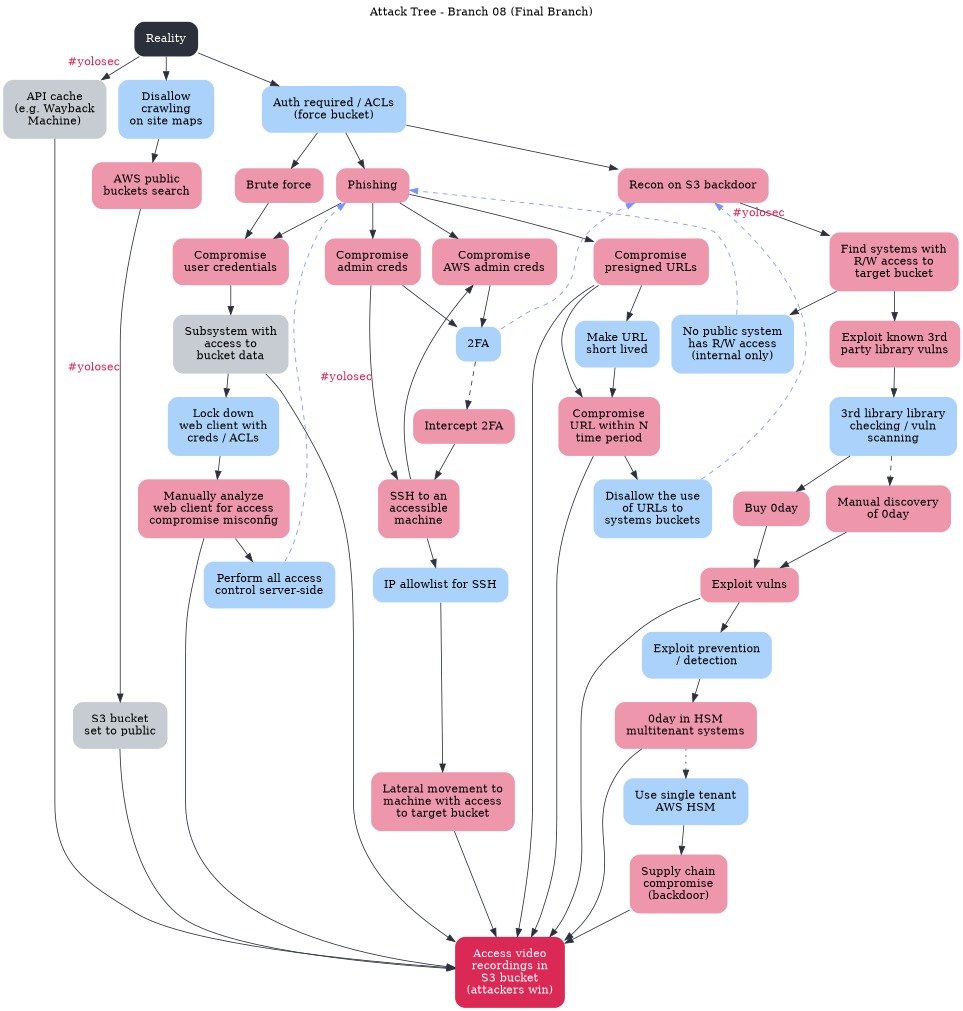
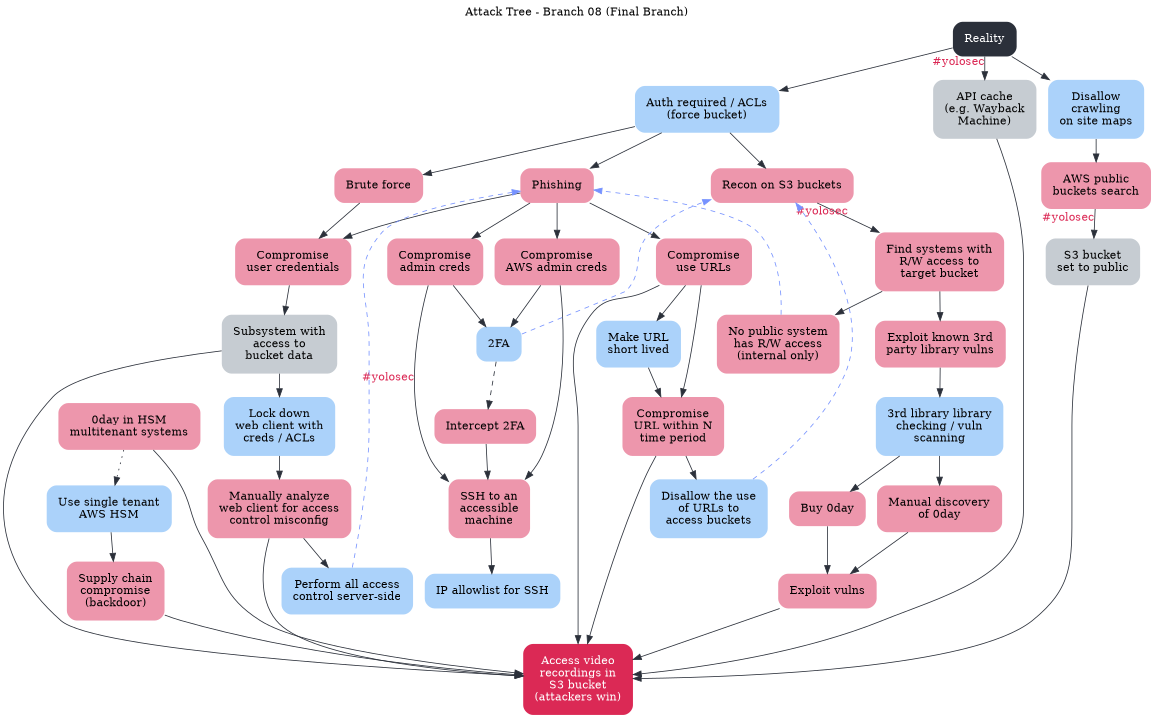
(693, 186) -> (782, 186)
(651, 262) -> (704, 262)
(733, 344) -> (778, 344)
(414, 378) -> (561, 382)
(891, 466) -> (940, 466)
(214, 509) -> (280, 509)
(653, 509) -> (709, 509)
(707, 655) -> none
(443, 802) -> none
